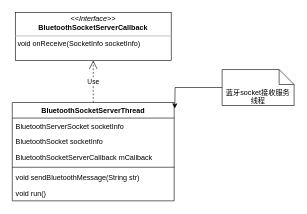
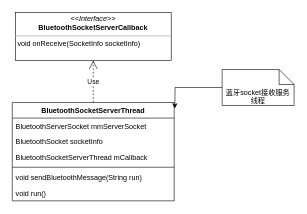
(78, 126) -> (86, 126)
(89, 157) -> (86, 157)
(86, 178) -> (86, 178)
